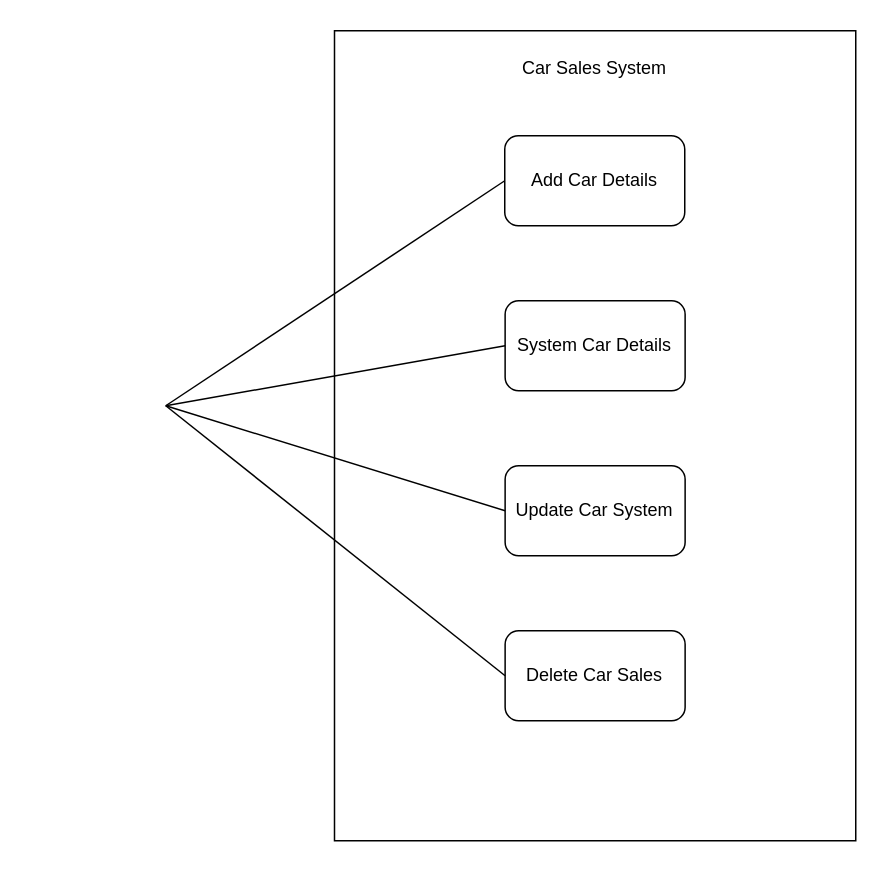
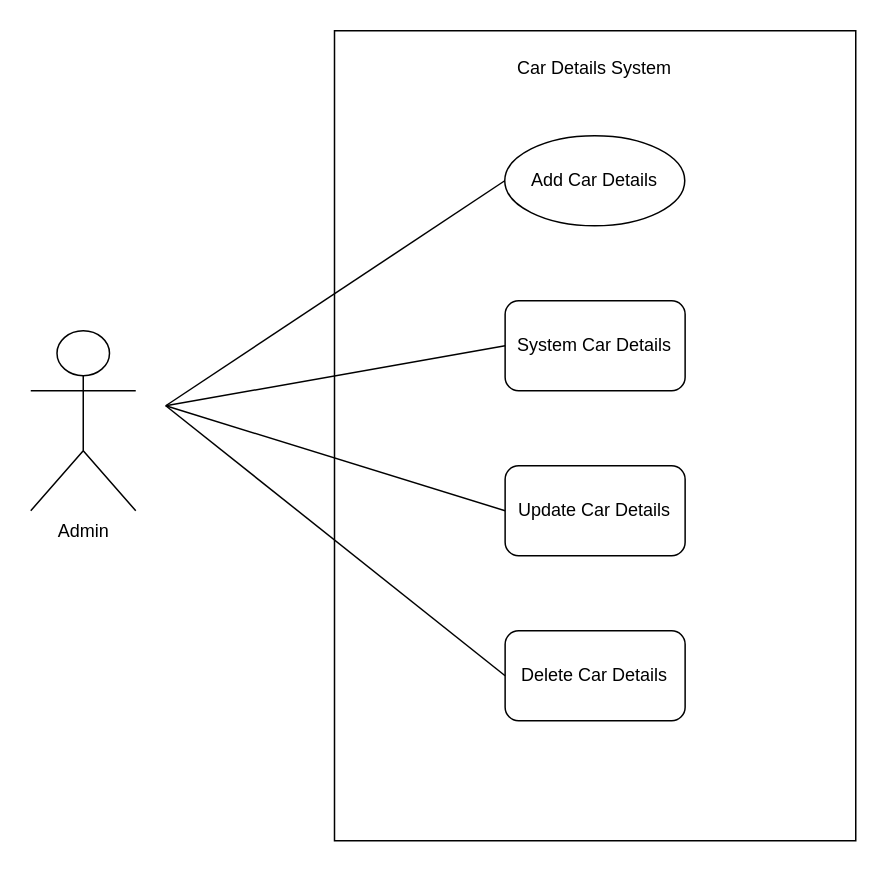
(595, 68) -> (595, 68)
(595, 181) -> (595, 181)
none -> (83, 421)
(595, 511) -> (595, 511)
(595, 676) -> (595, 676)
